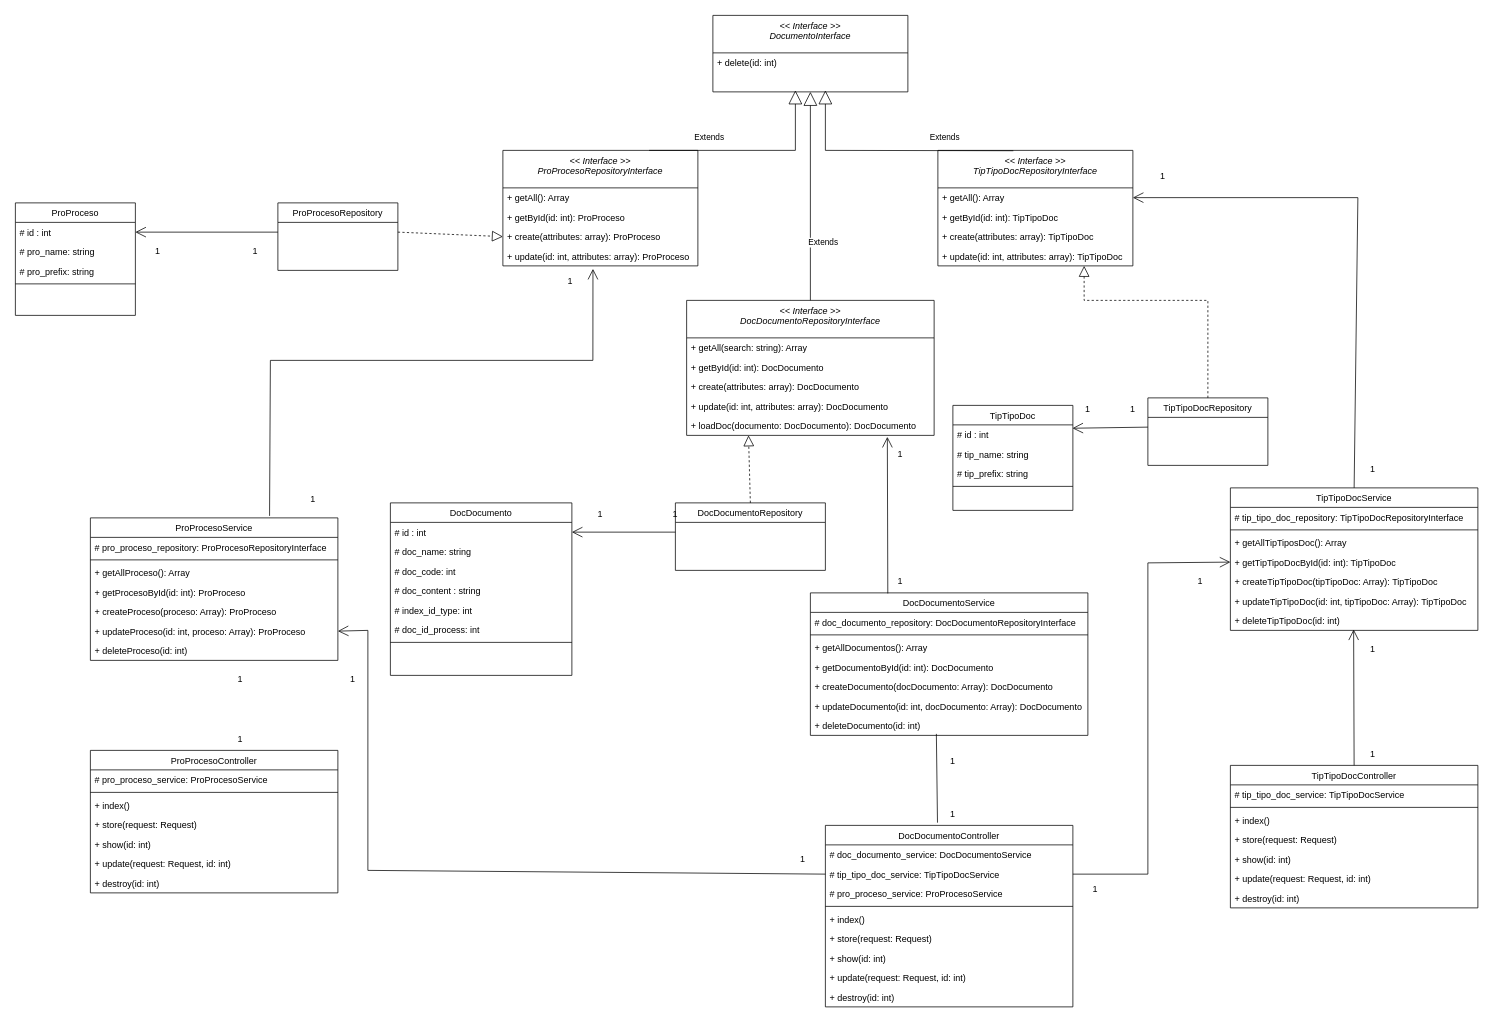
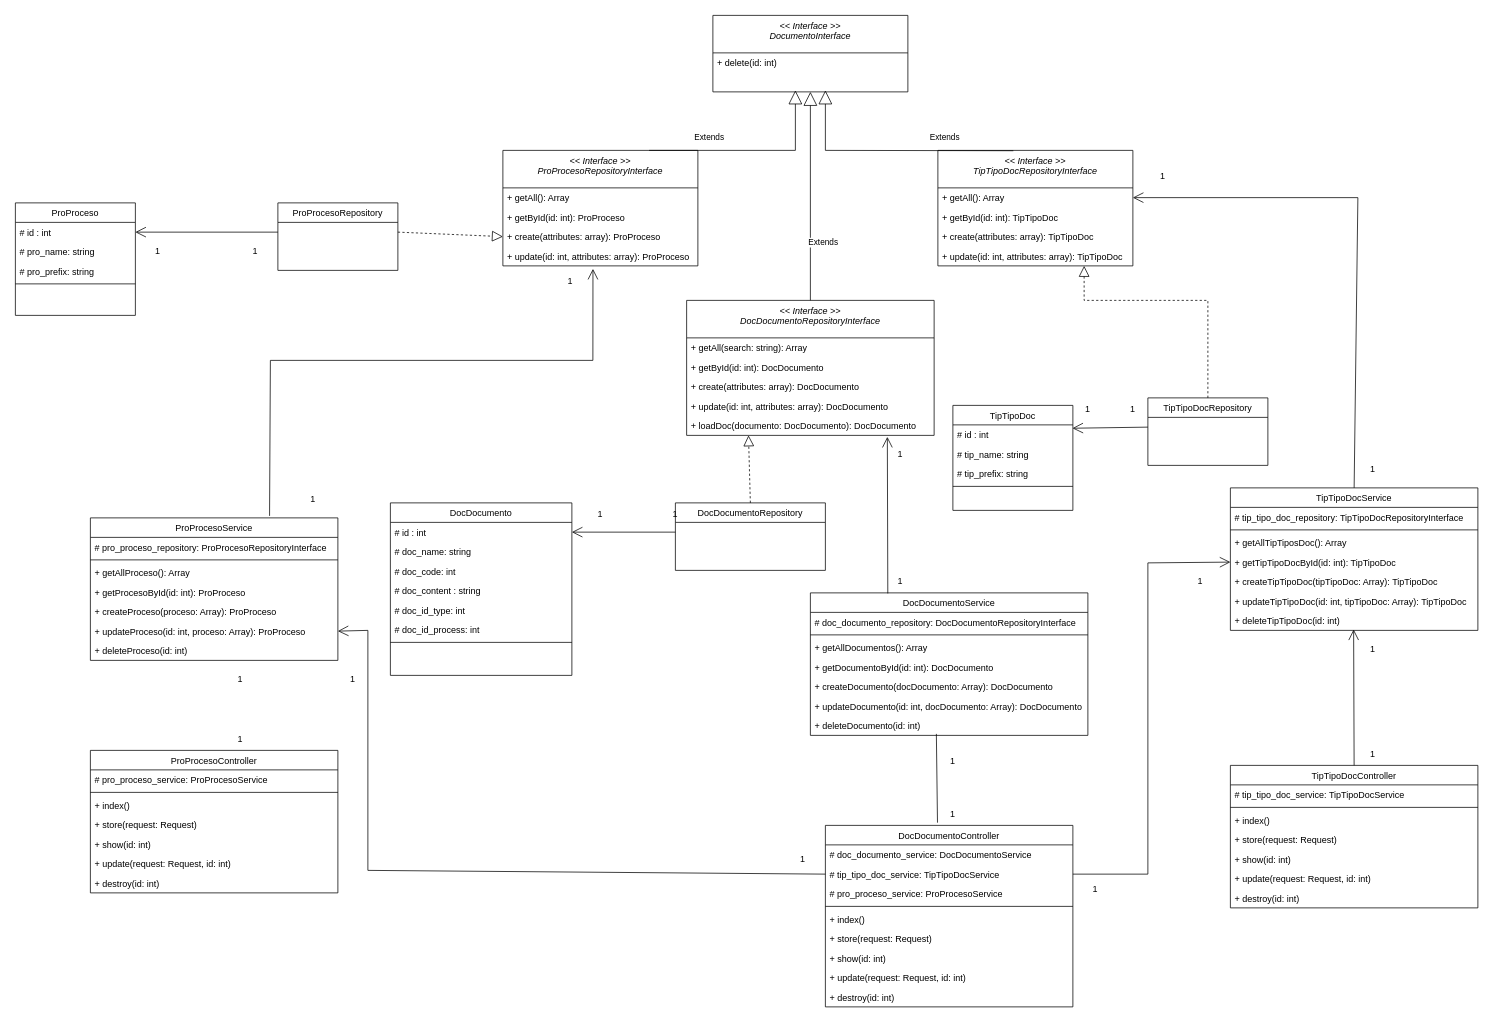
(438, 611) -> (434, 611)
